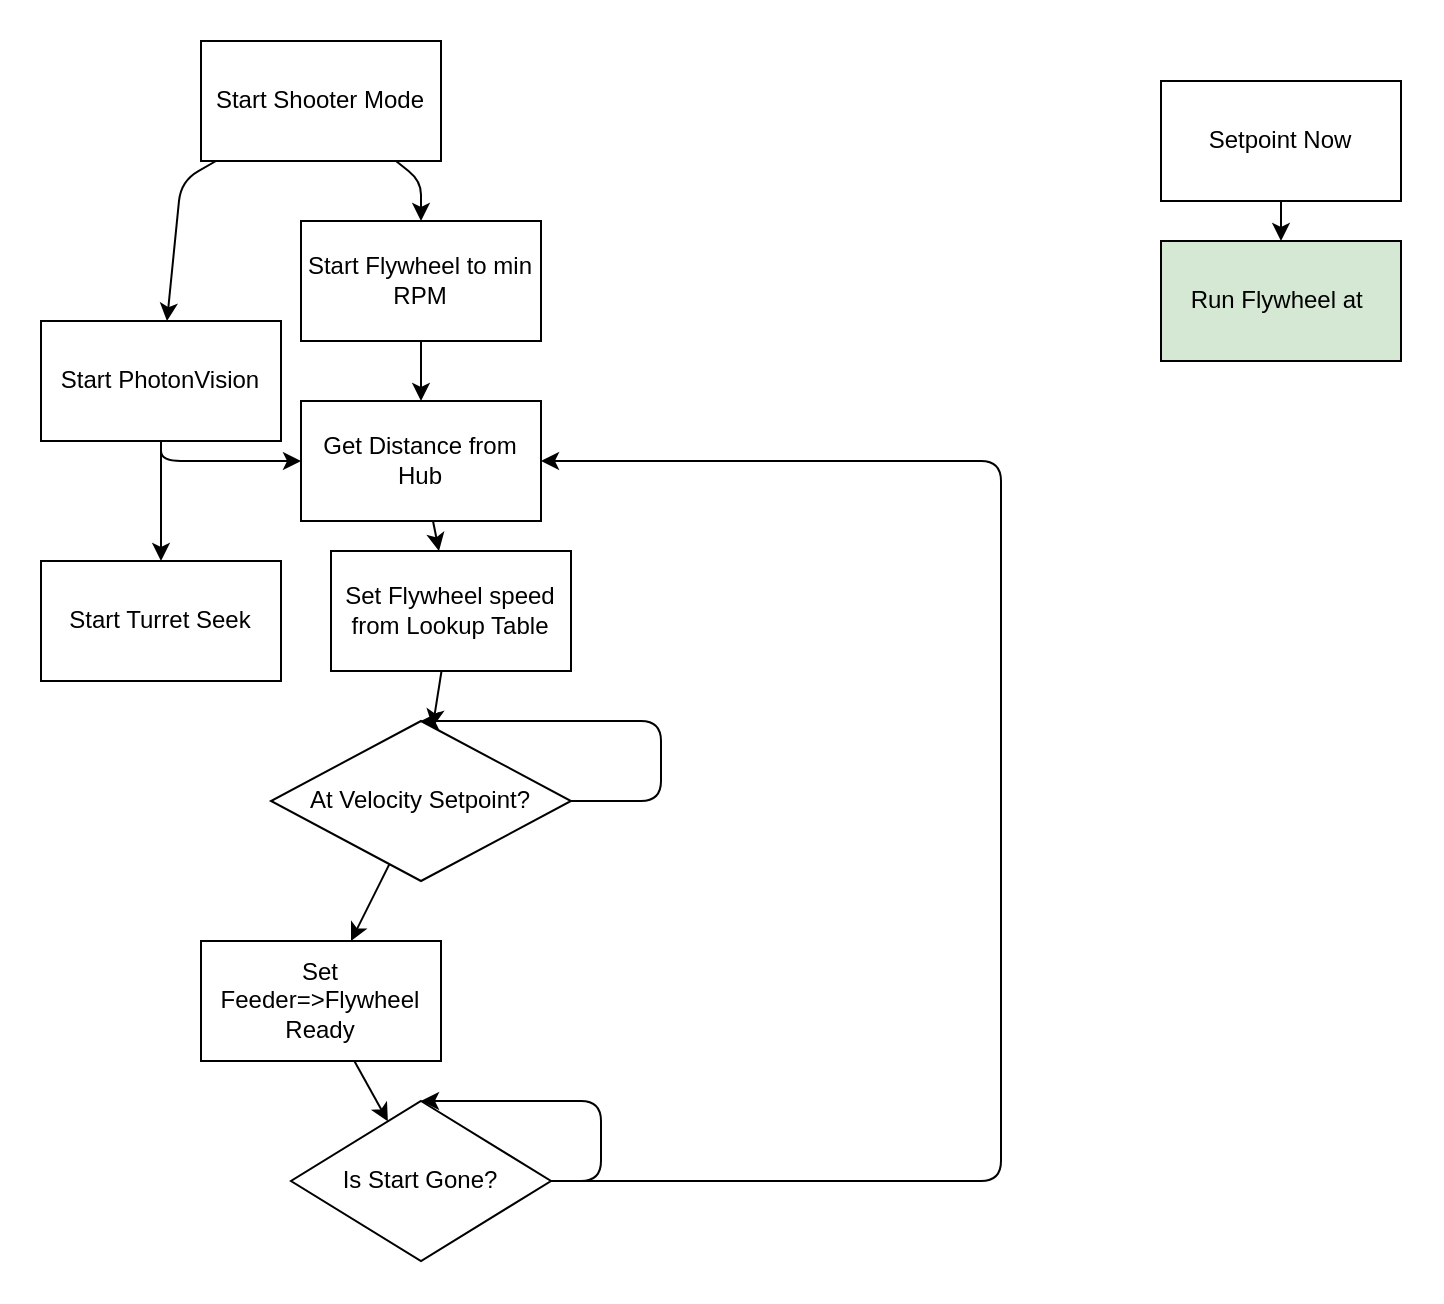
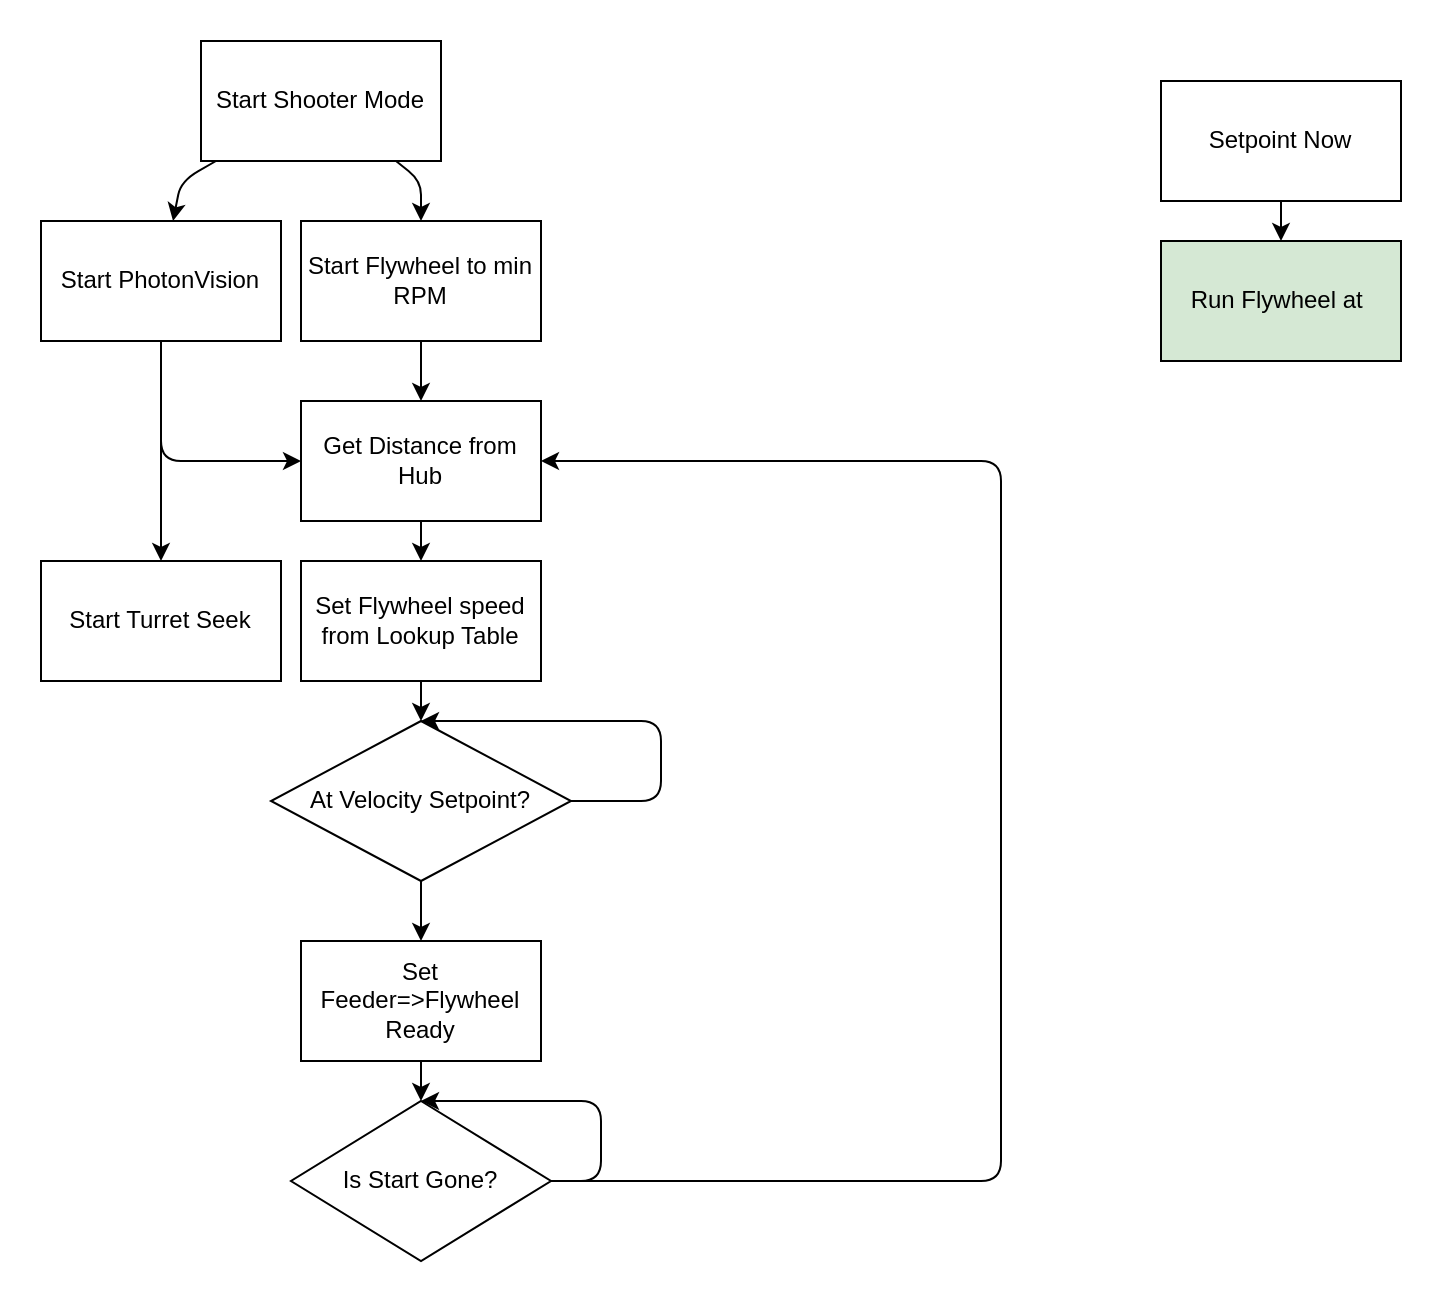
(161, 381) -> (161, 281)
(451, 611) -> (421, 621)
(321, 1001) -> (421, 1001)
